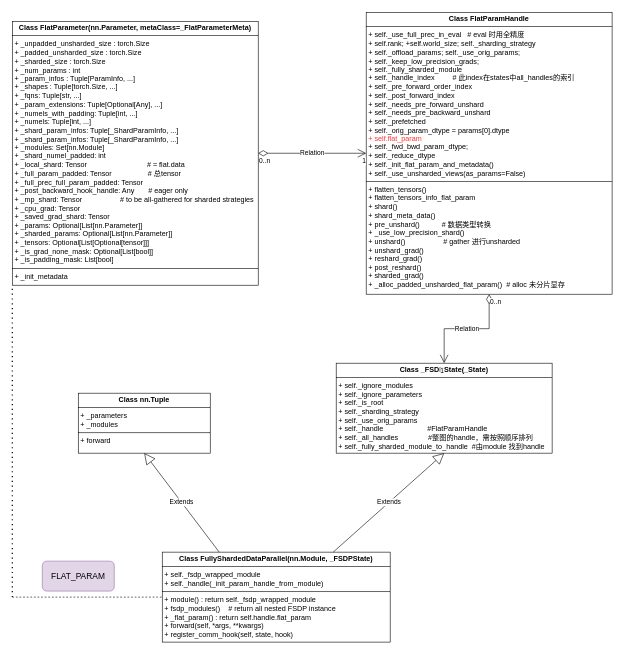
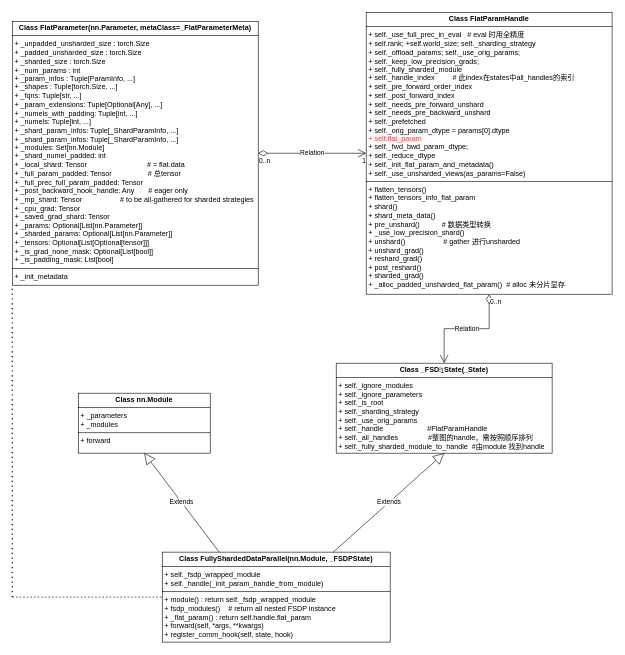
(104, 411) -> (105, 411)
(78, 576) -> none
